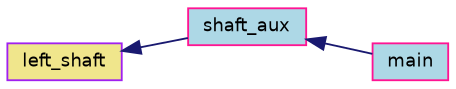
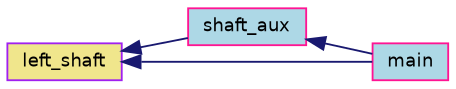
none -> (257, 62)
